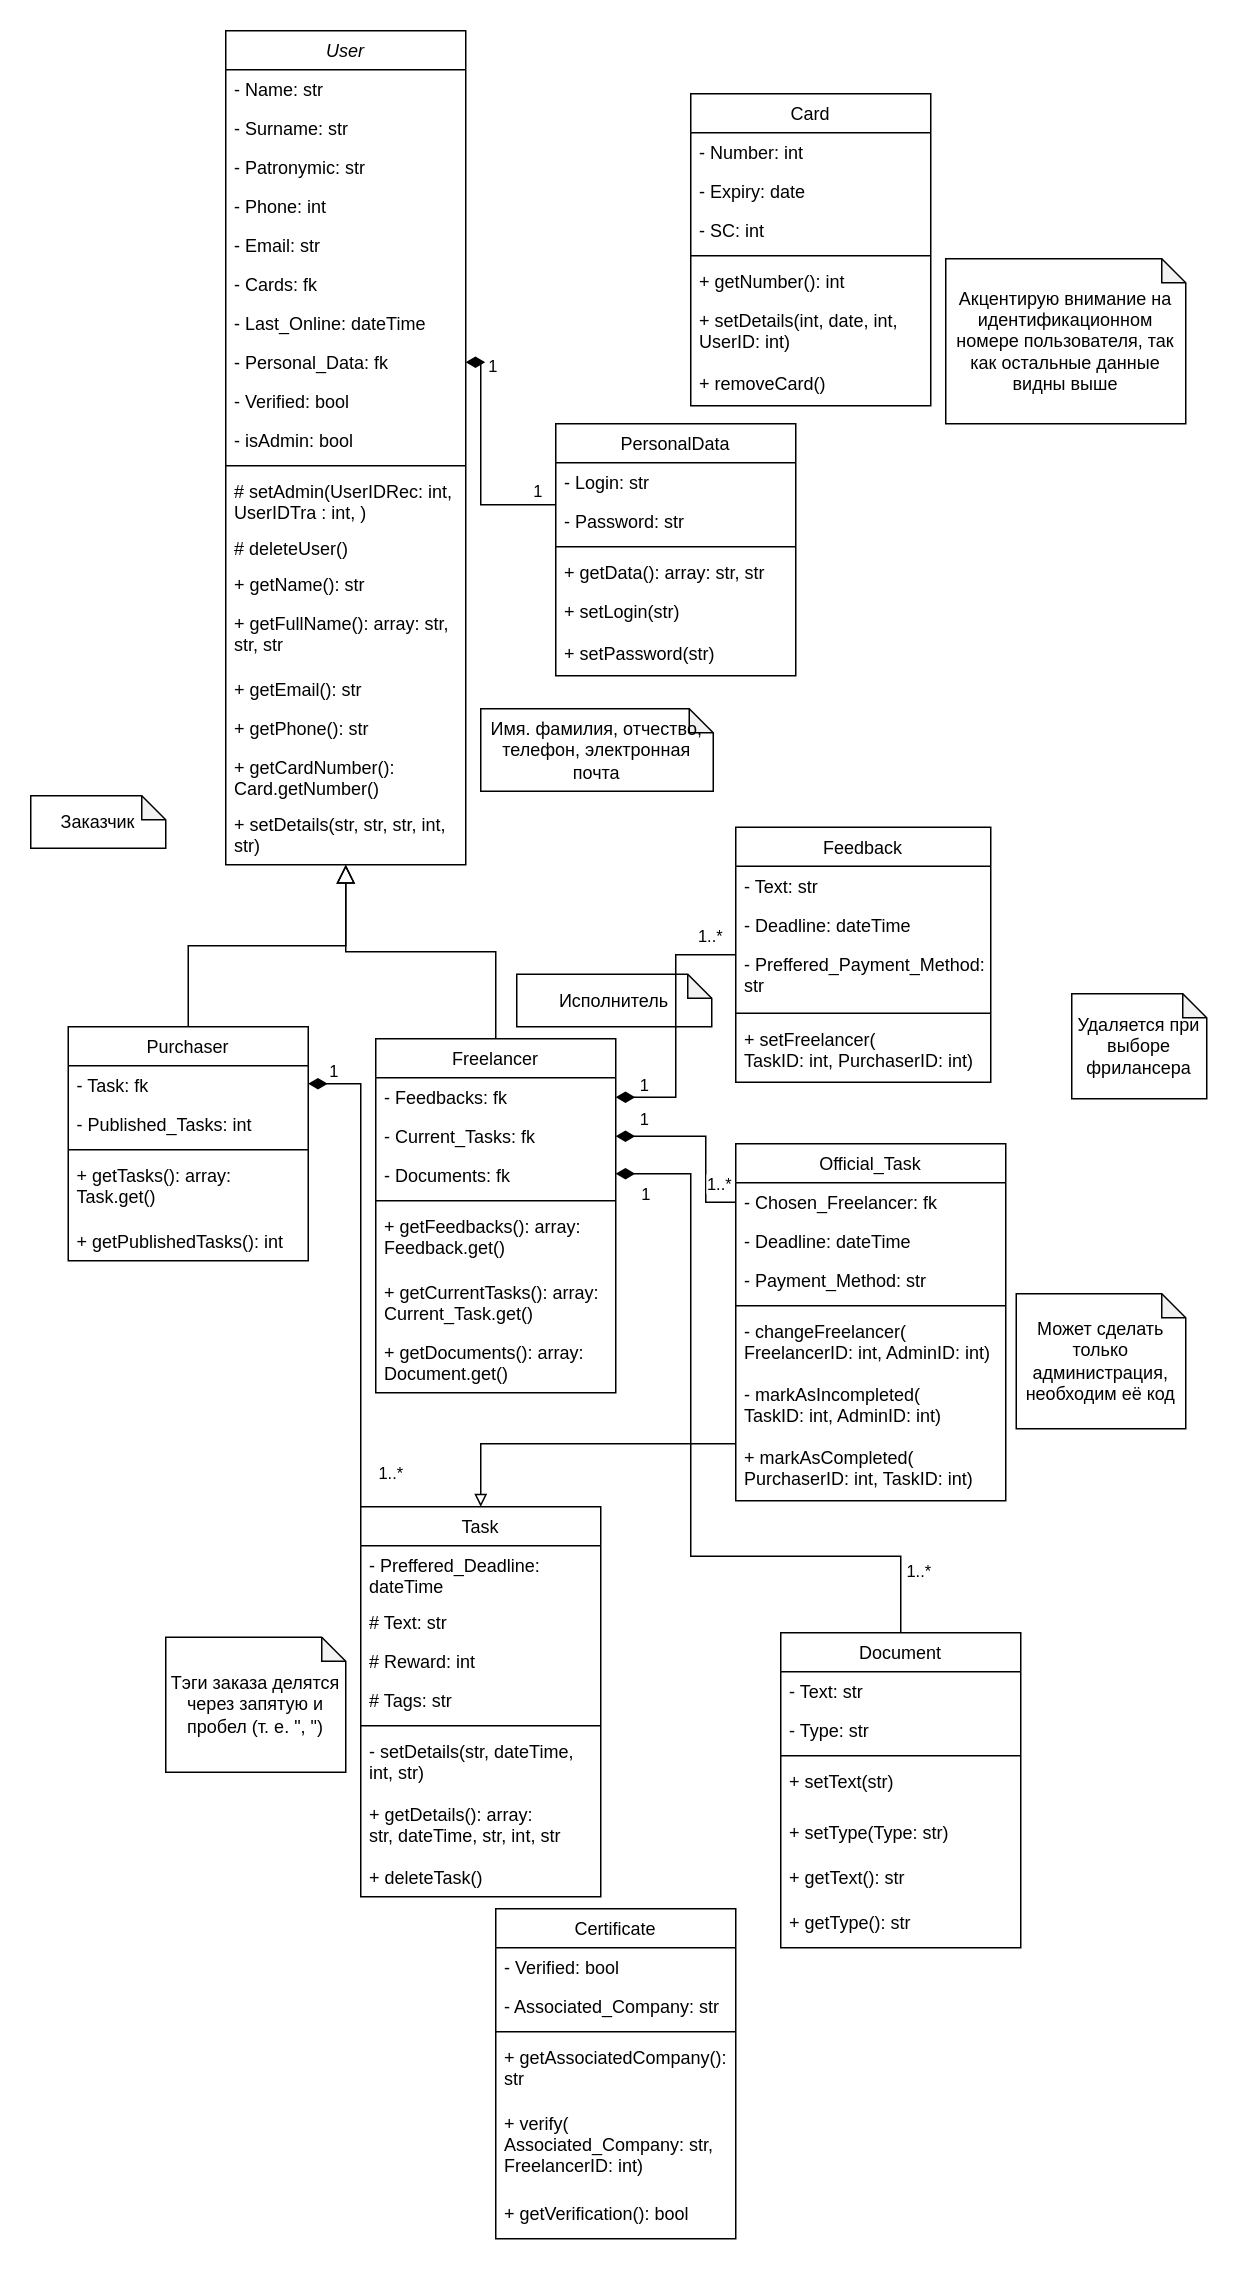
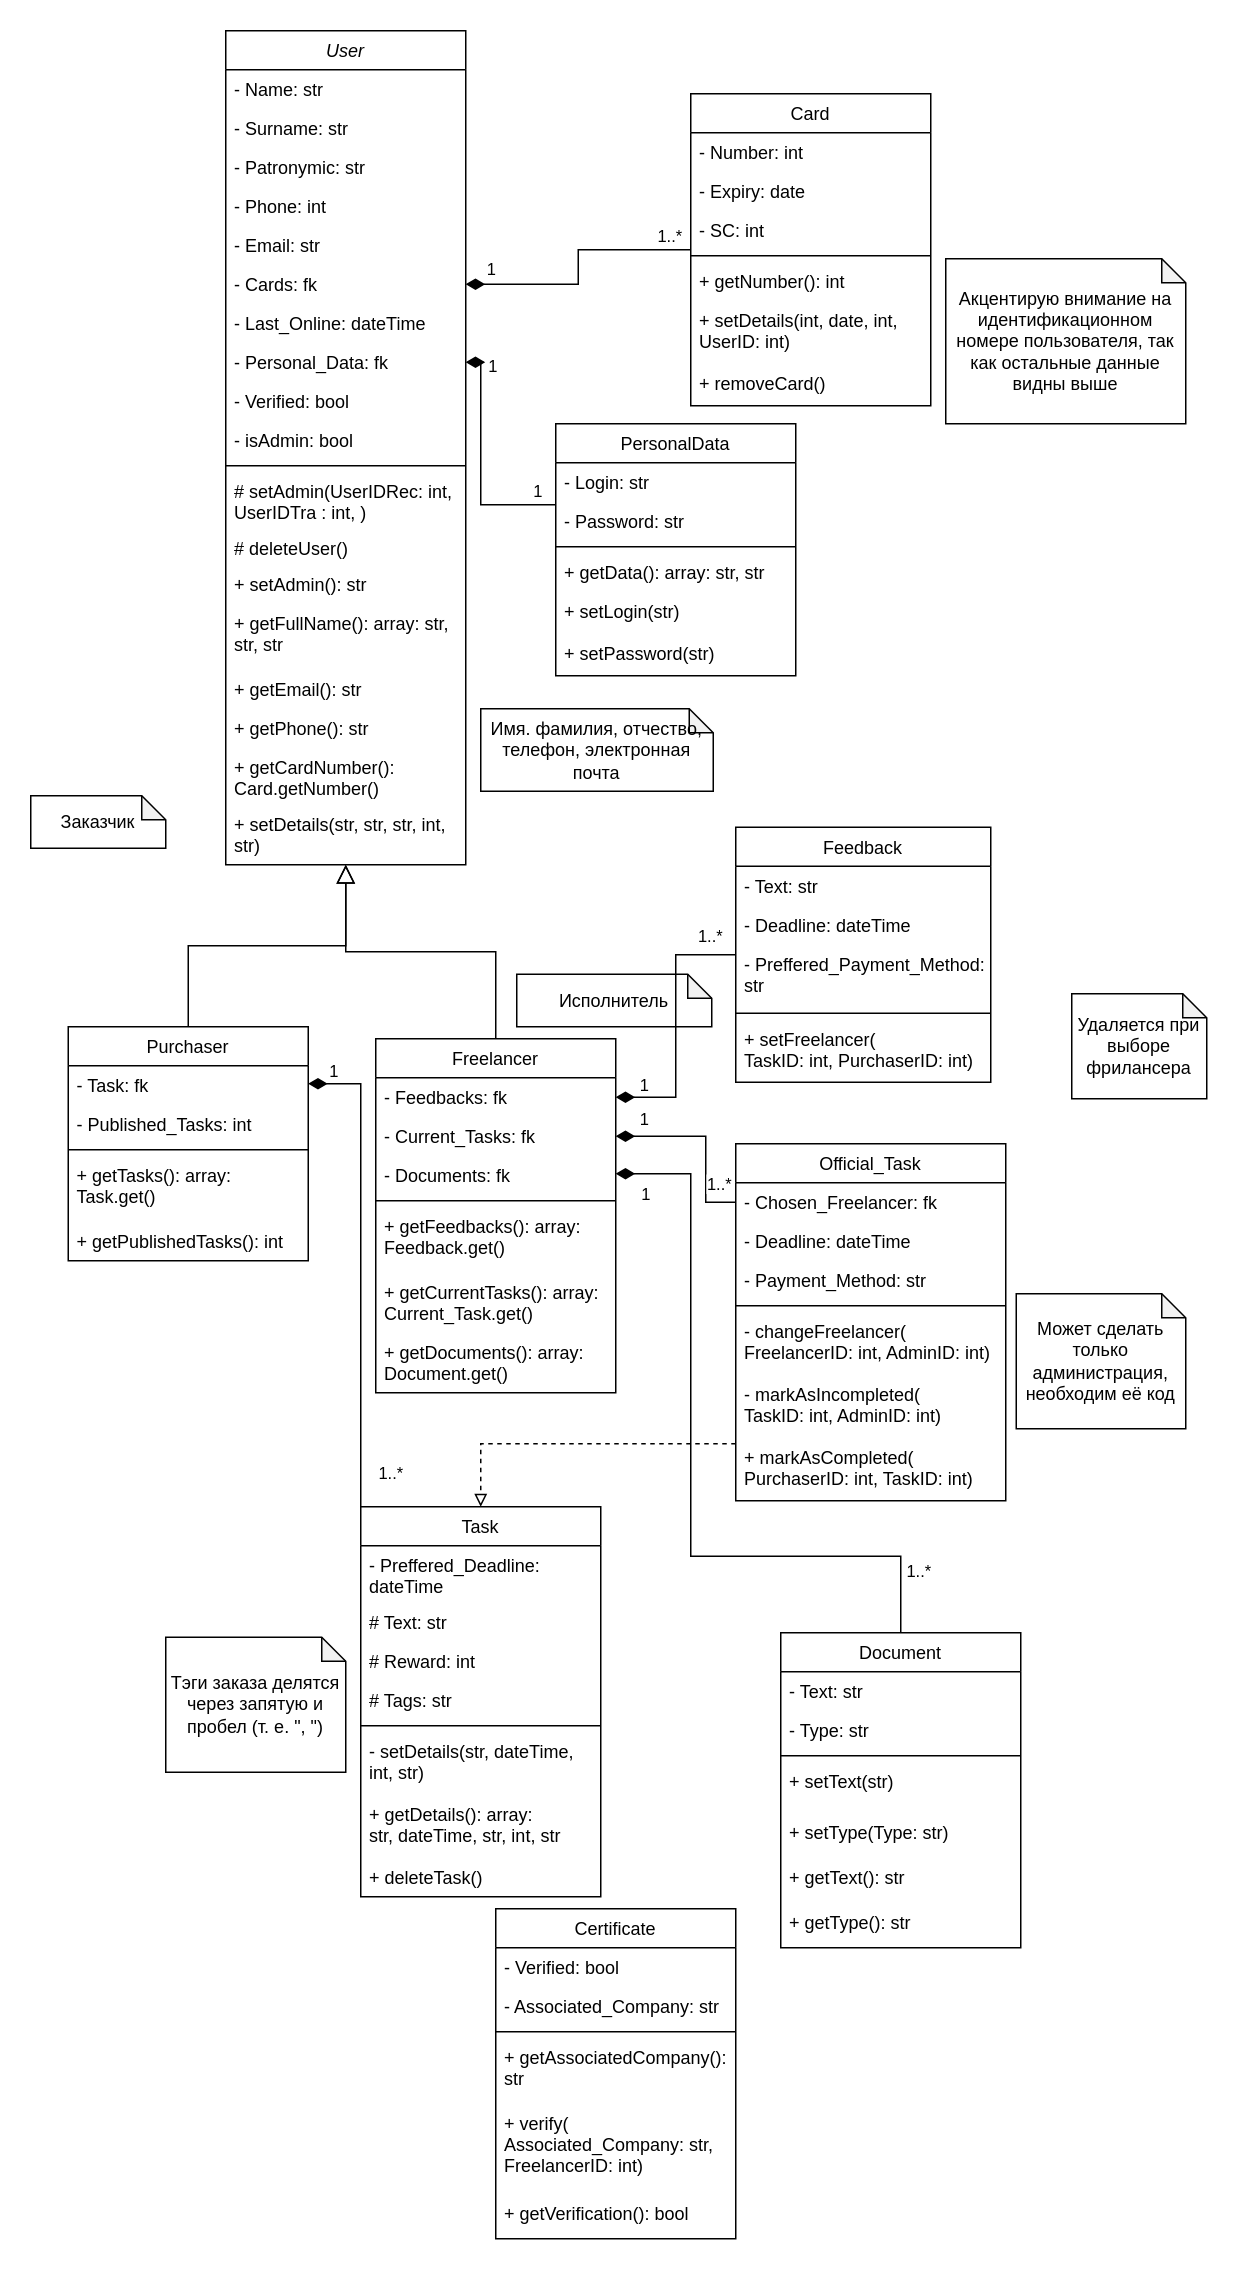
none -> (578, 259)
(308, 585) -> (310, 585)
(582, 1444) -> (582, 1444)
